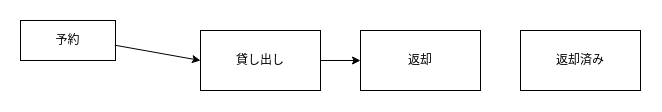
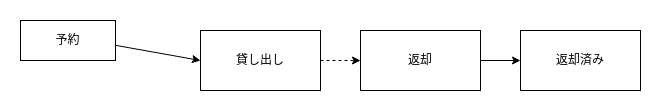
(337, 61) -> (337, 61)
none -> (497, 61)
